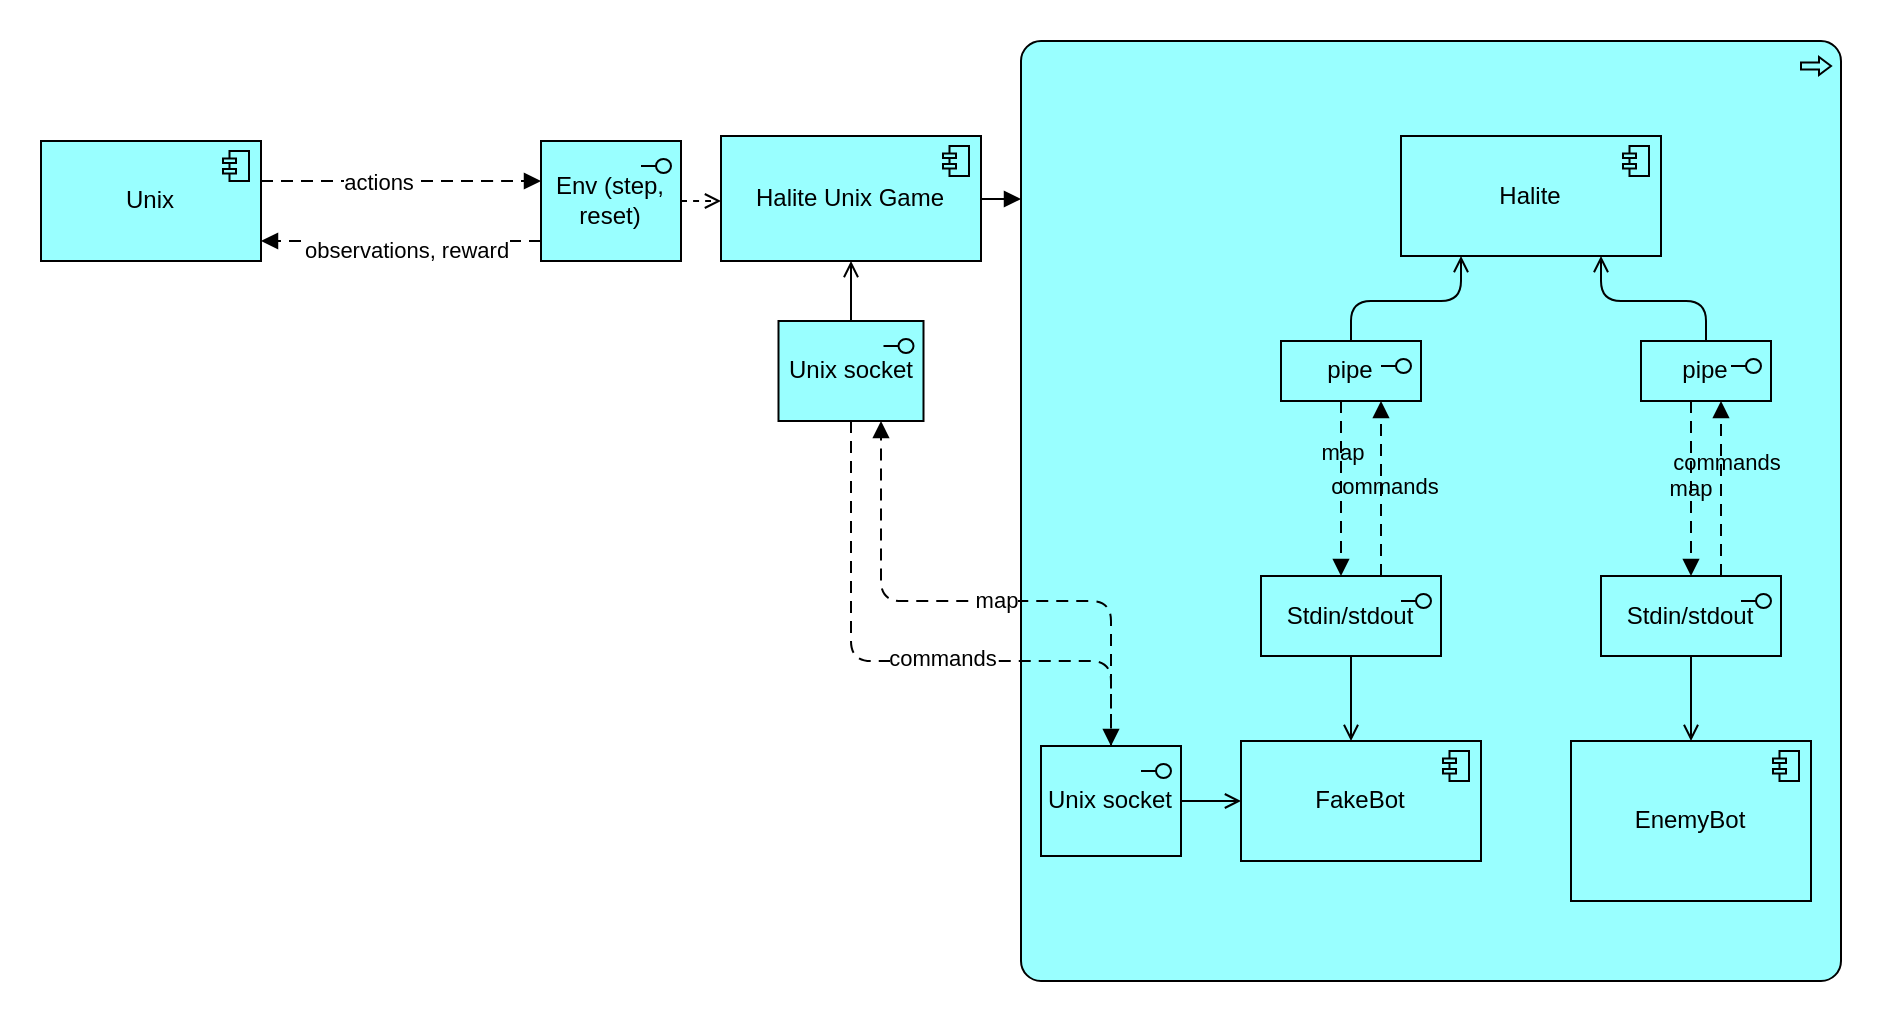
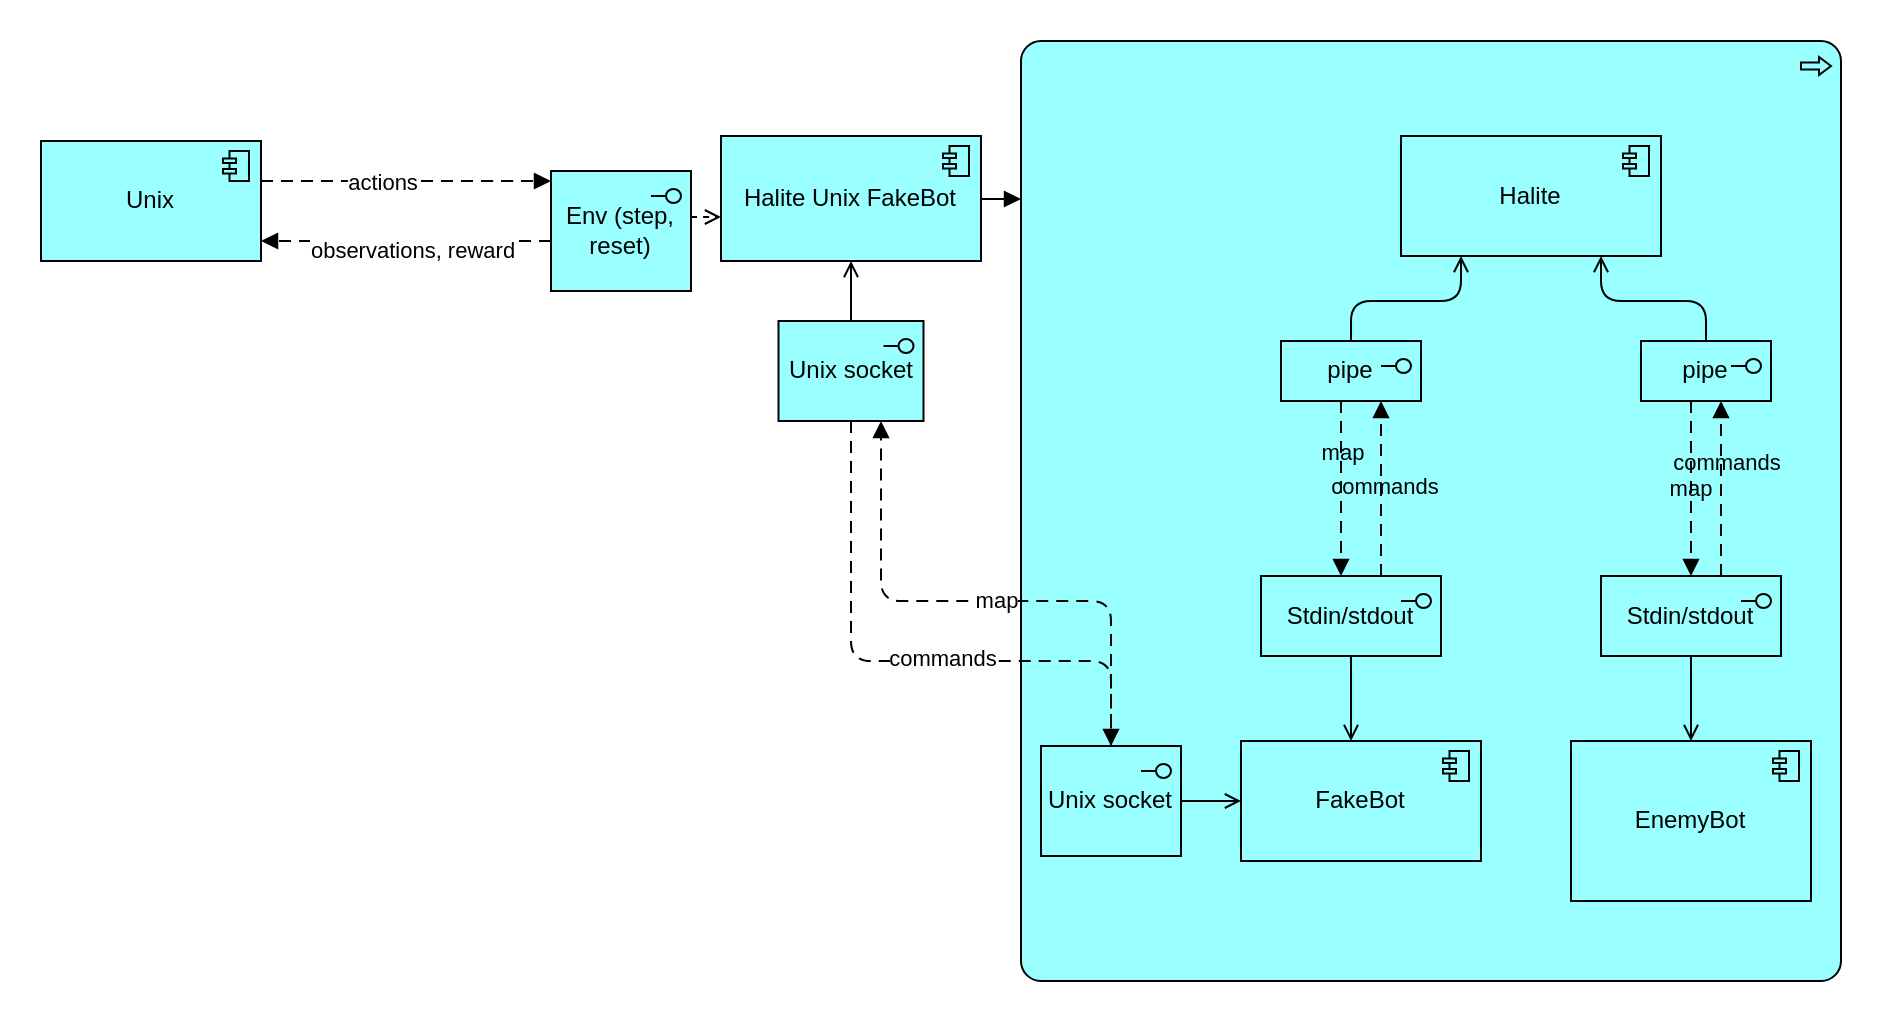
(851, 199) -> (851, 199)
(611, 201) -> (621, 231)
